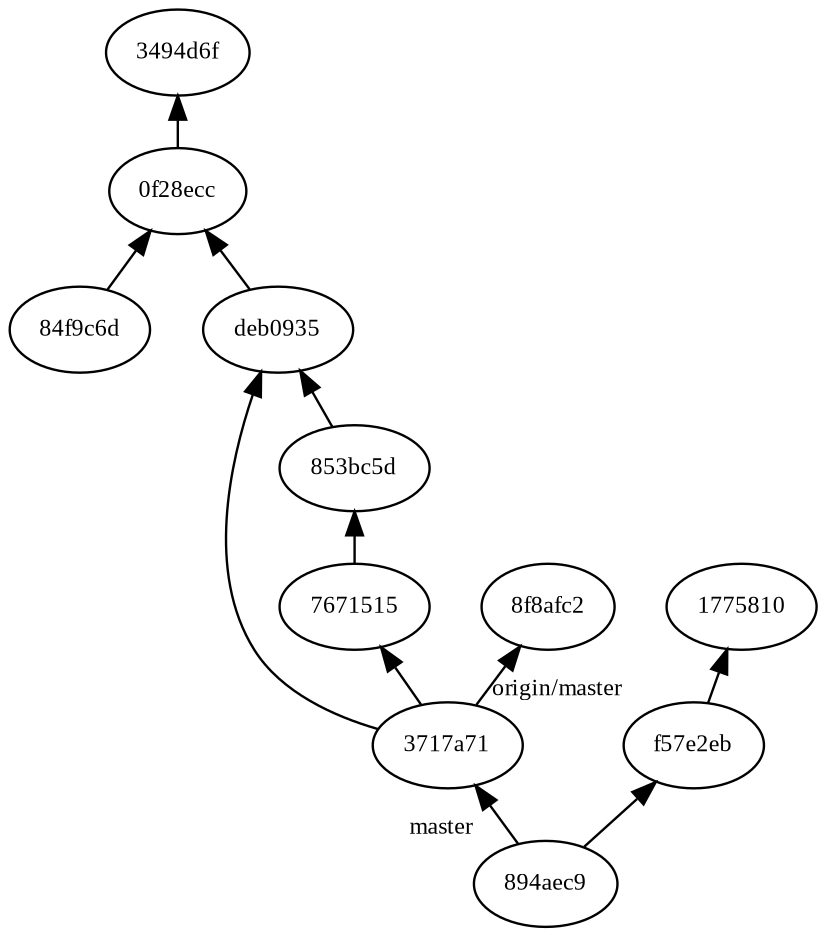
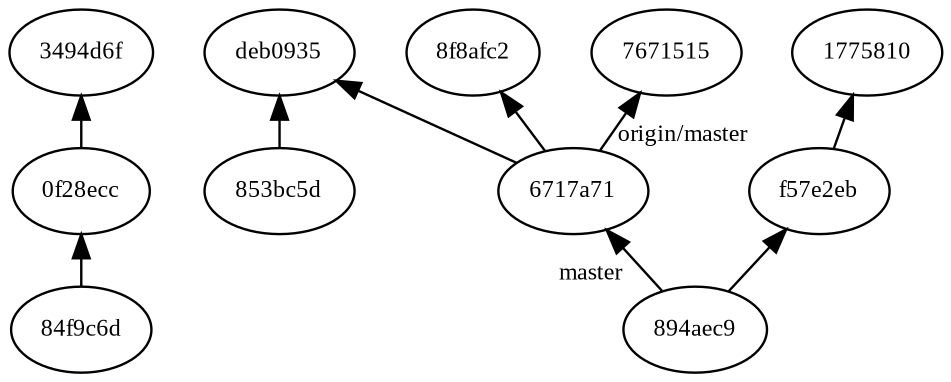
(235, 270) -> none
(355, 550) -> none
(448, 745) -> (573, 191)
